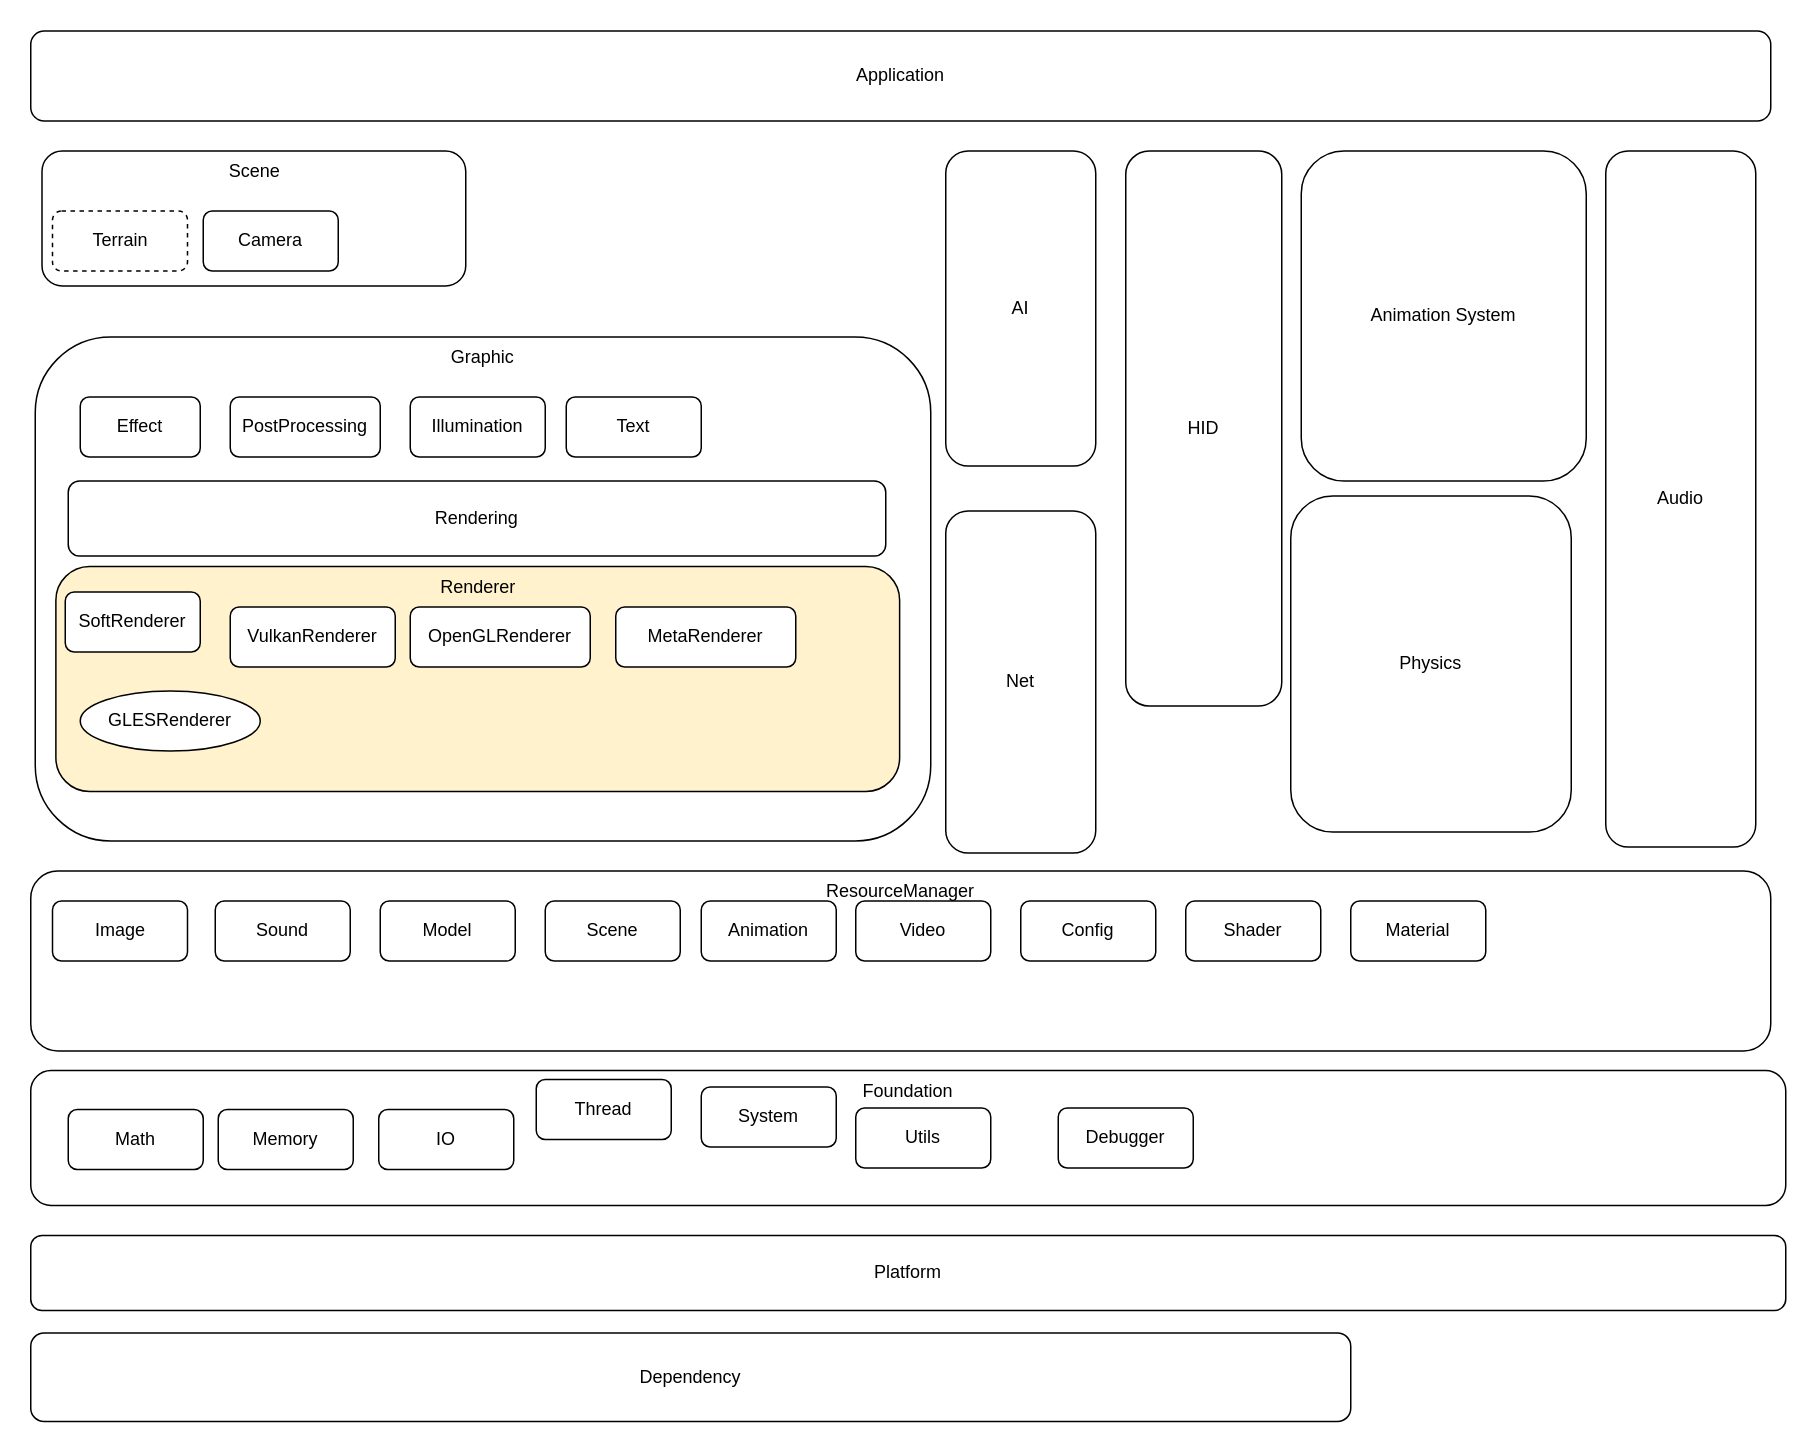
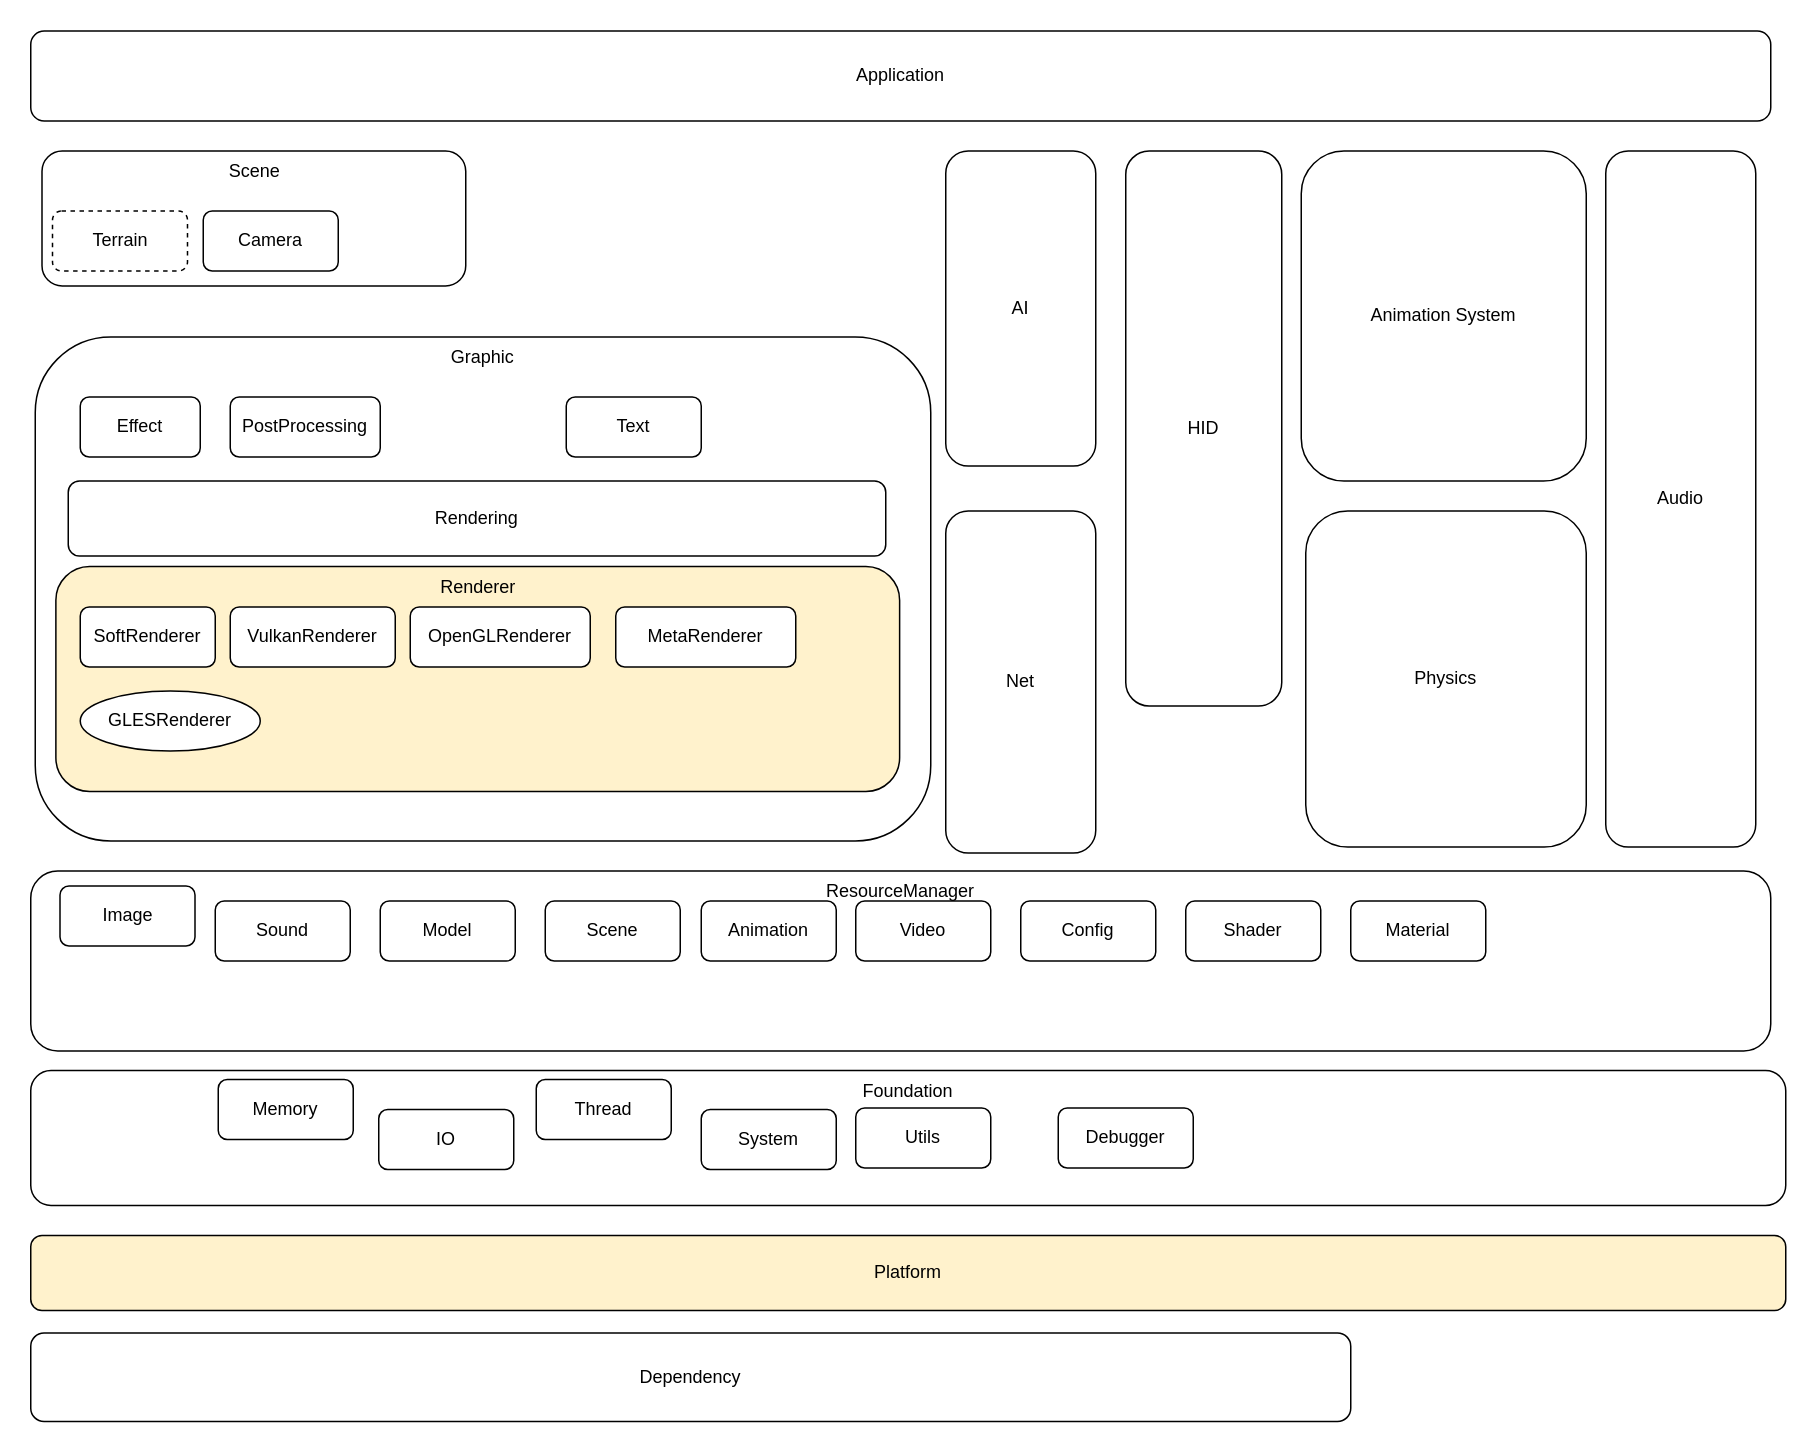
(478, 427) -> none
(133, 622) -> (148, 637)
(1431, 664) -> (1446, 679)
(120, 931) -> (128, 916)
(769, 1117) -> (769, 1139)
(136, 1139) -> none
(286, 1139) -> (286, 1109)
(908, 1273) -> (908, 1273)
